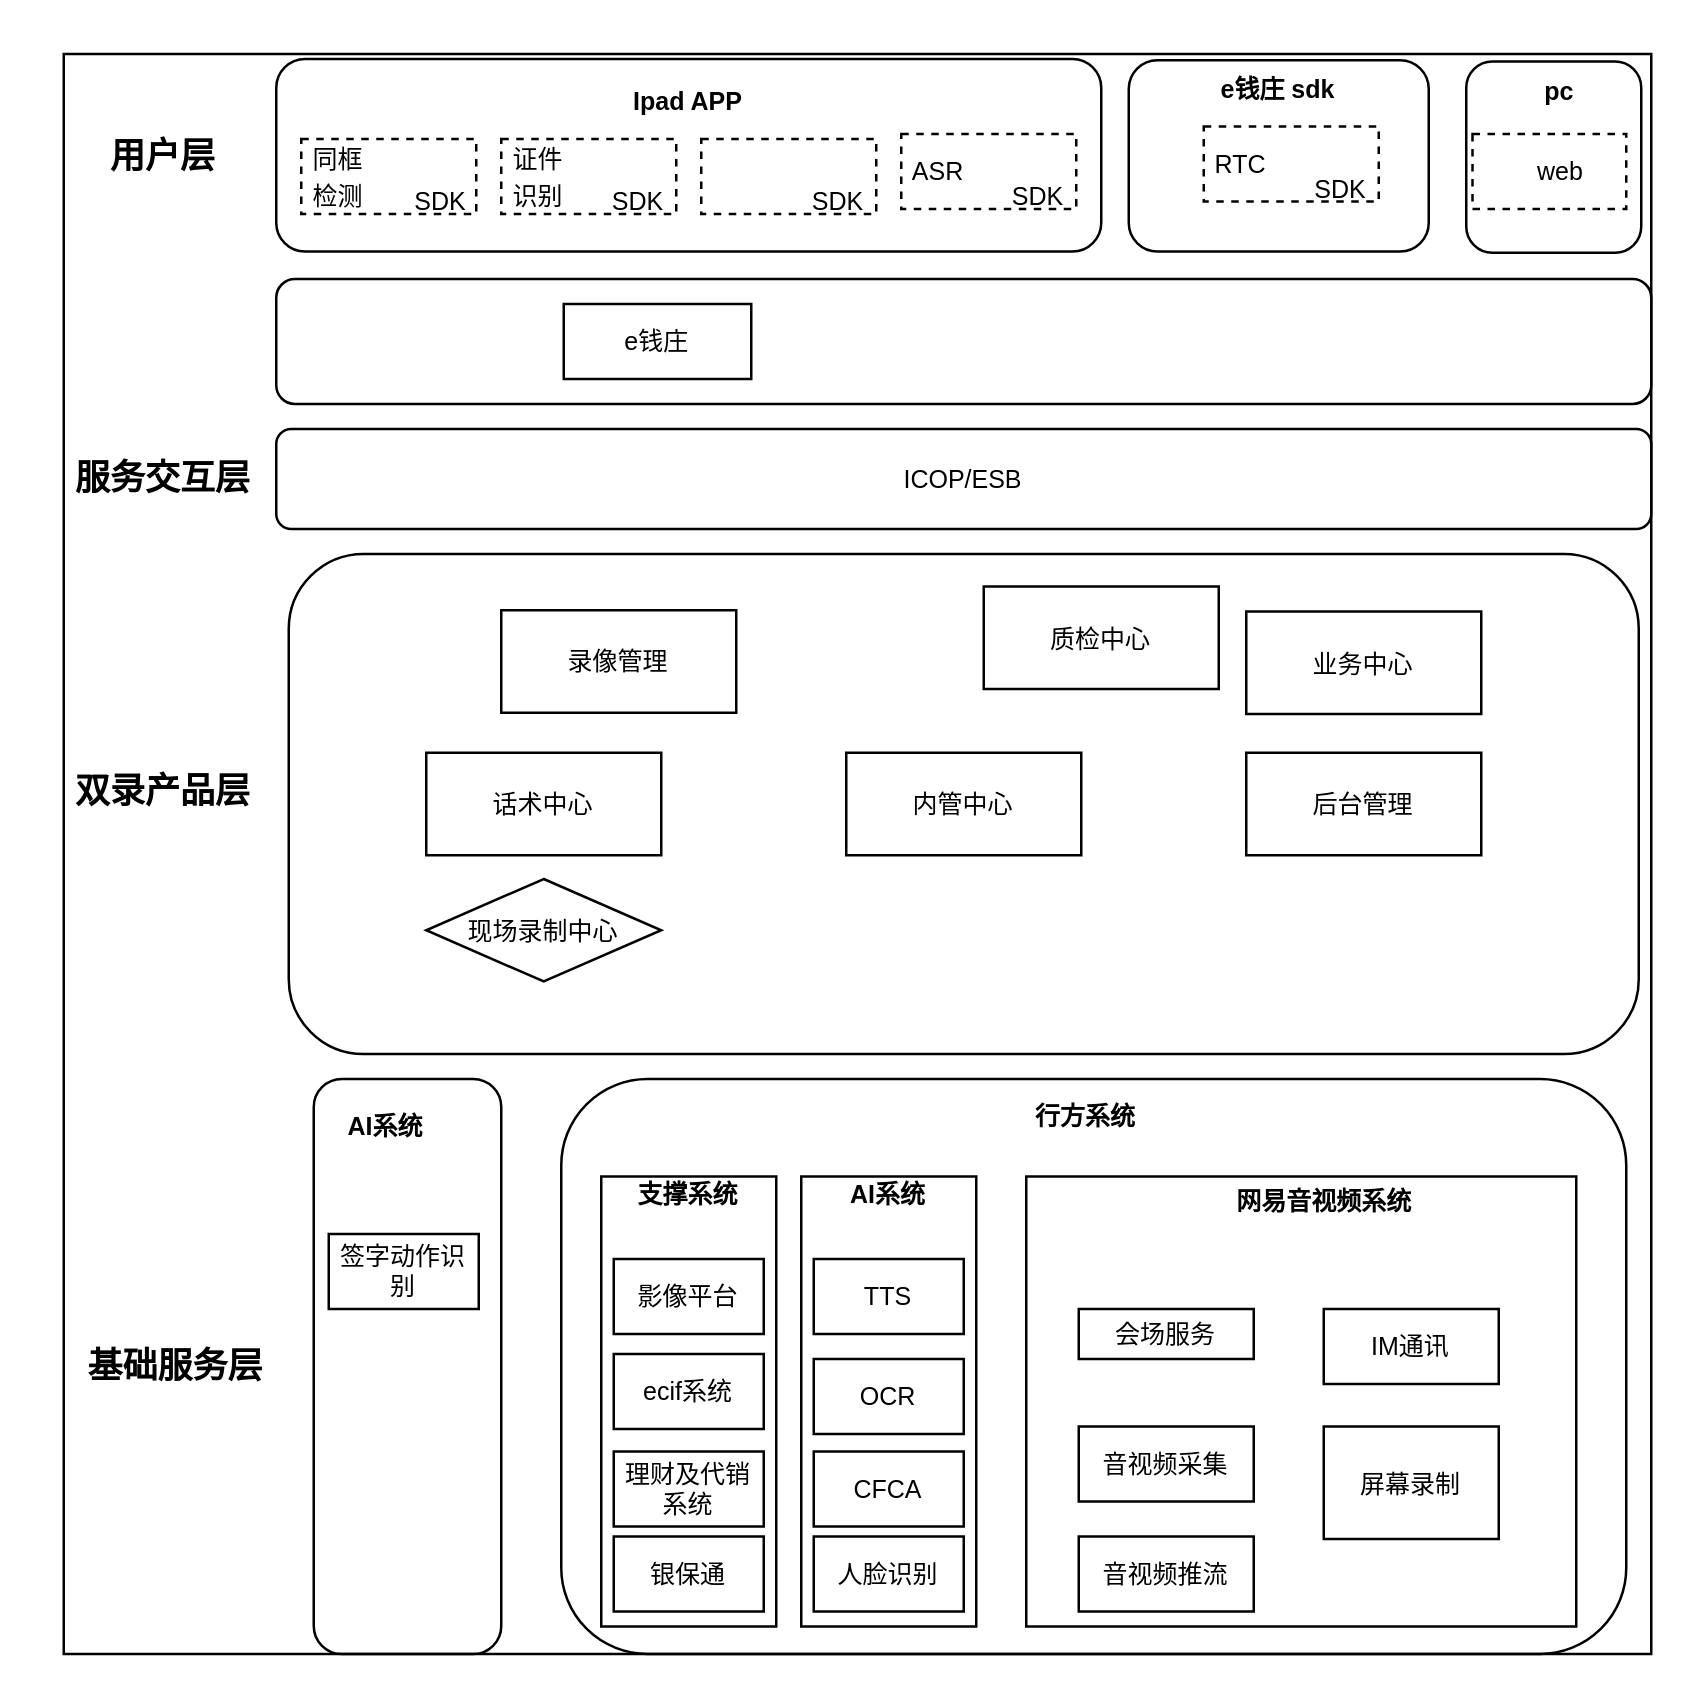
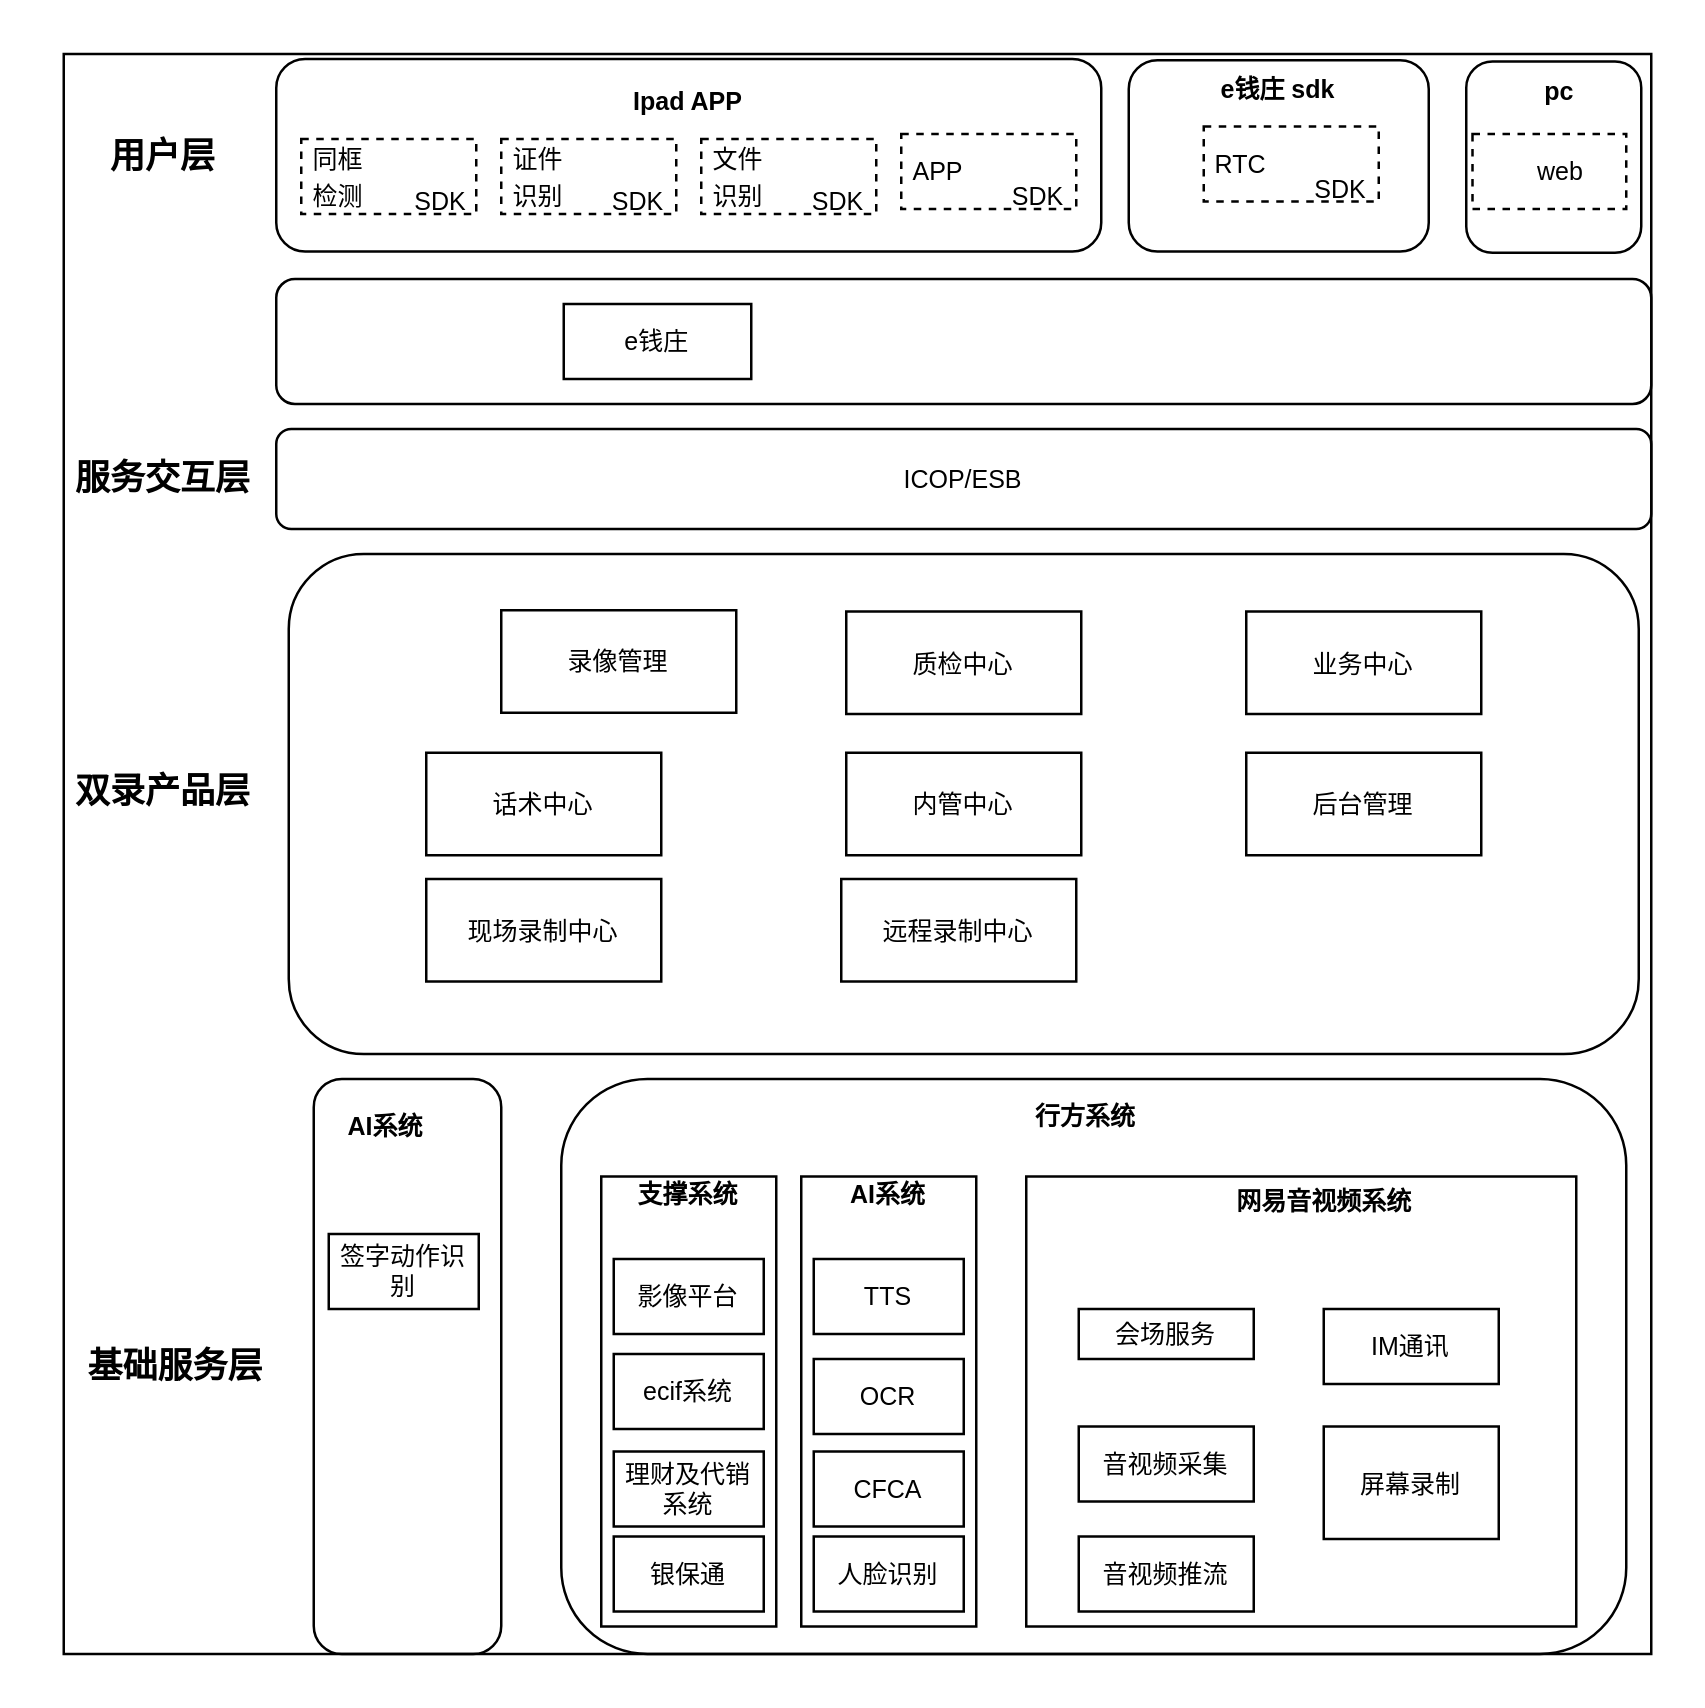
(939, 171) -> (939, 171)
none -> (739, 176)
(1101, 638) -> (964, 663)
(544, 930) -> (544, 930)
none -> (959, 930)
